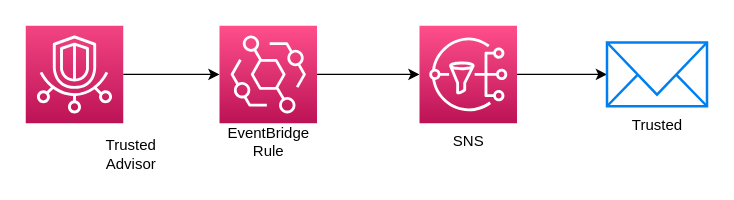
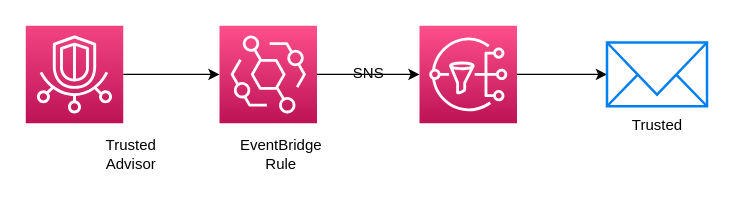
(268, 142) -> (281, 154)
(468, 142) -> (368, 73)
